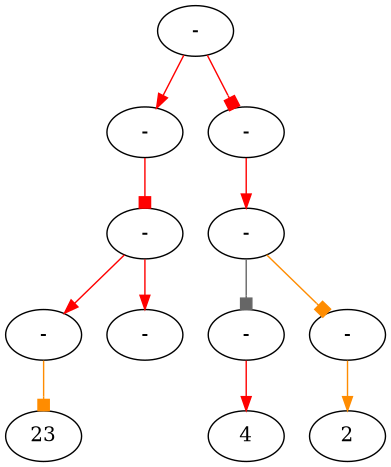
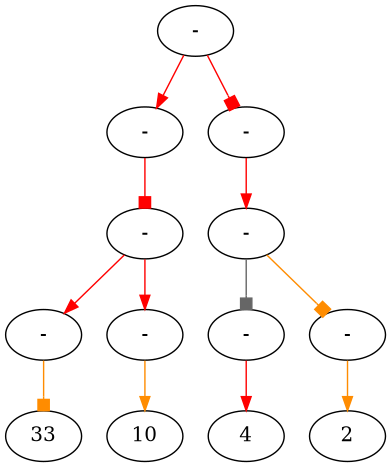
(44, 436) -> (44, 436)
none -> (145, 436)
